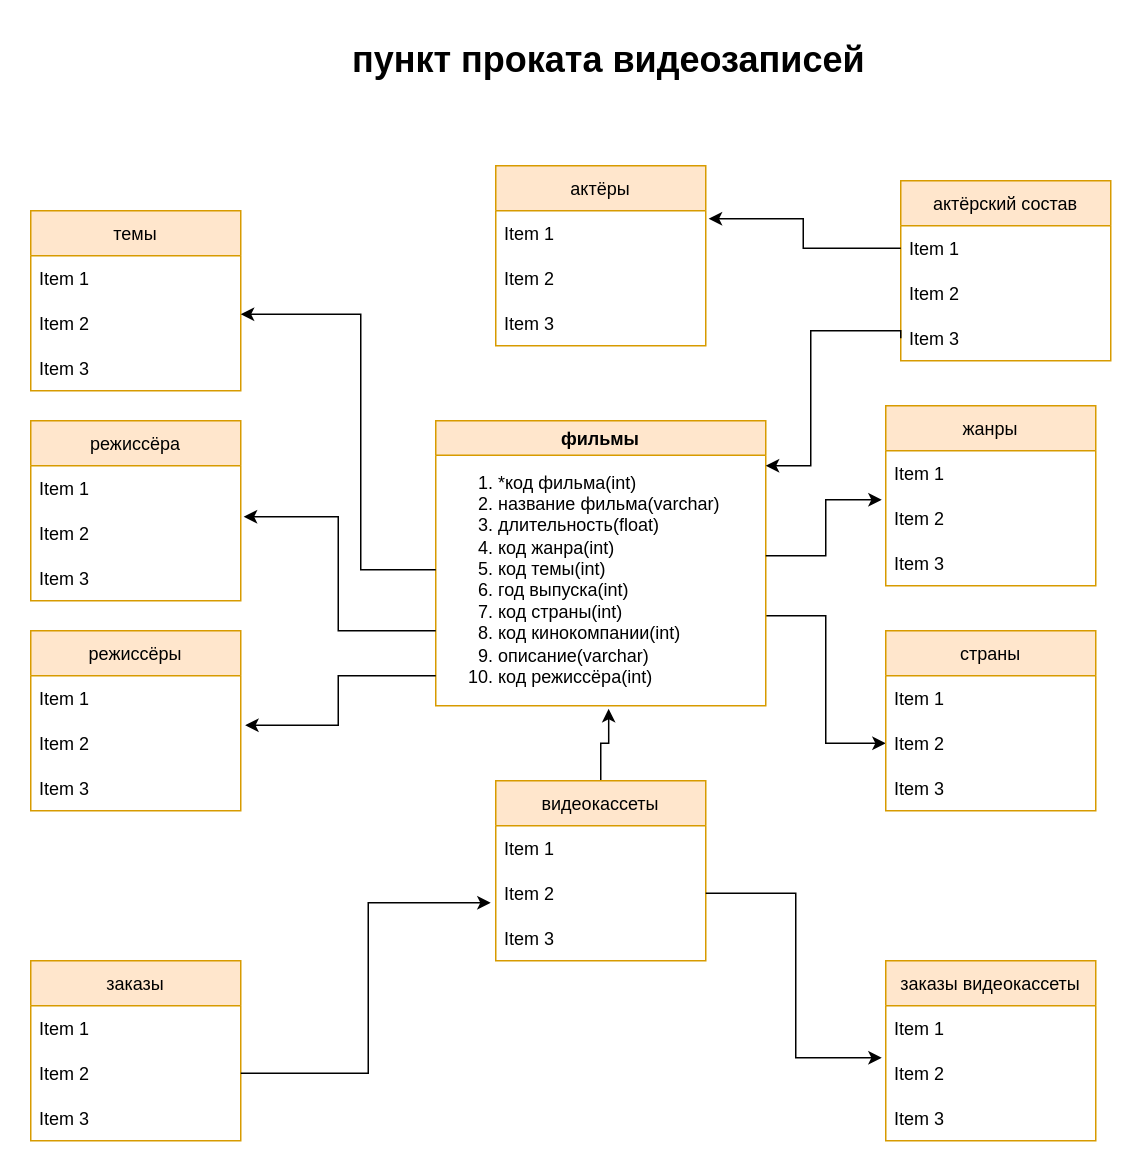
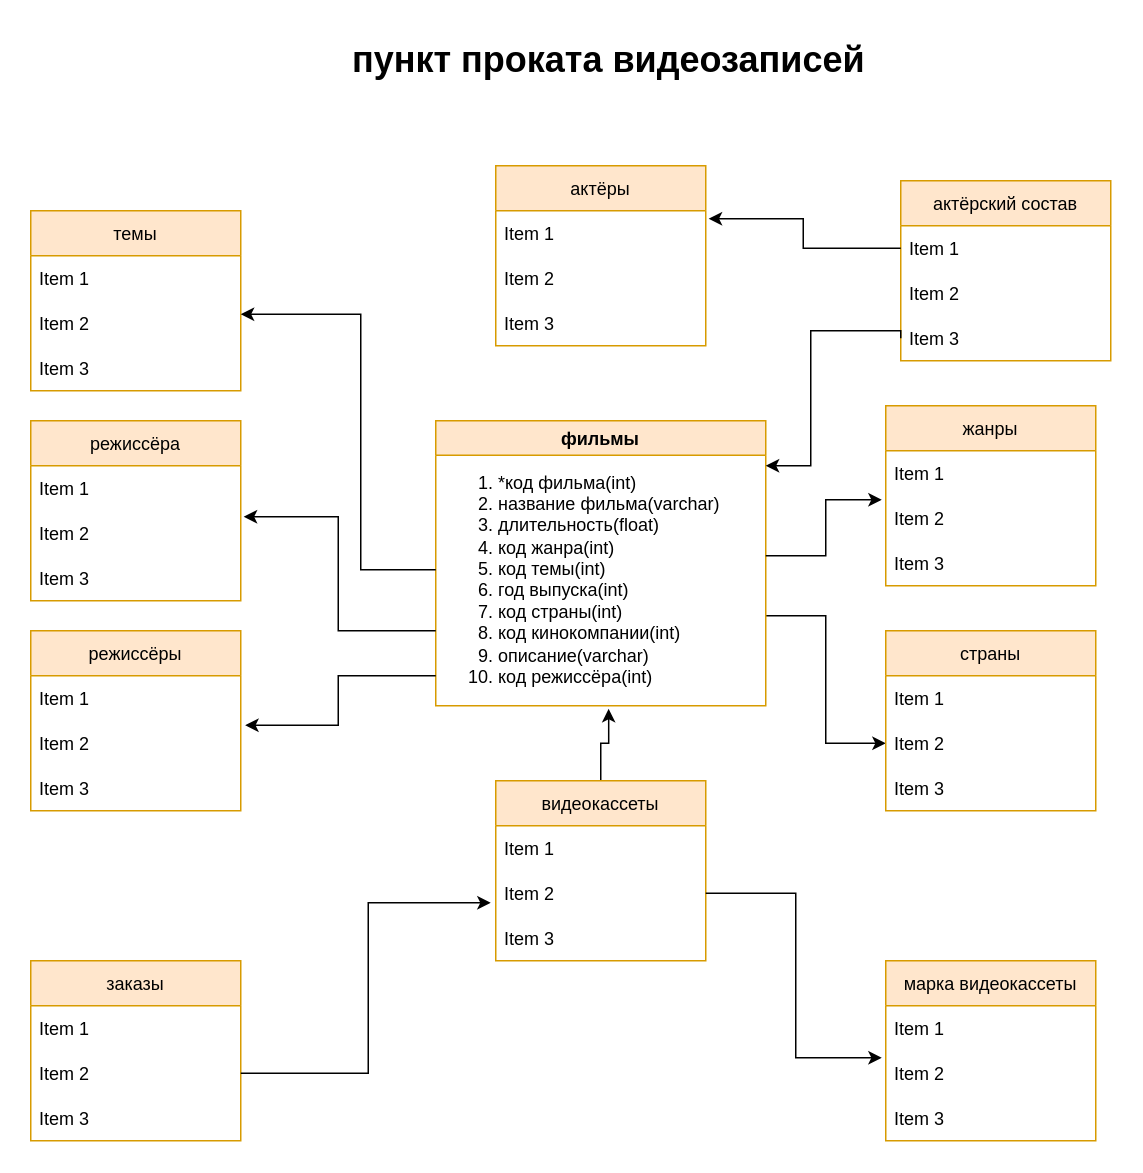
(990, 984) -> (990, 984)
